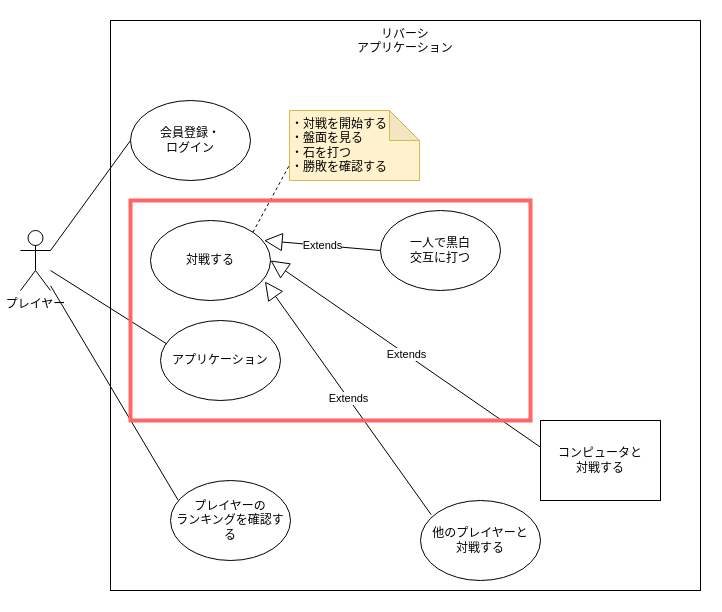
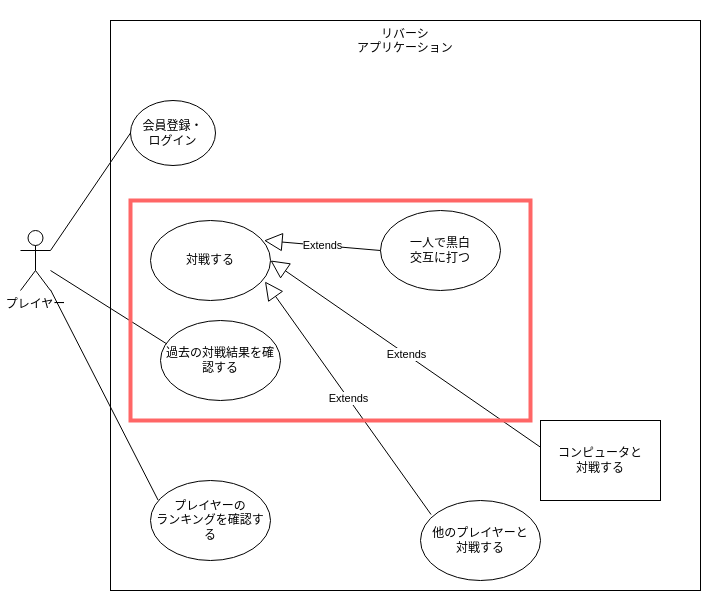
(191, 141) -> (173, 133)
(355, 146) -> none
(270, 201) -> none
(221, 361) -> (221, 361)
(231, 521) -> (211, 521)
